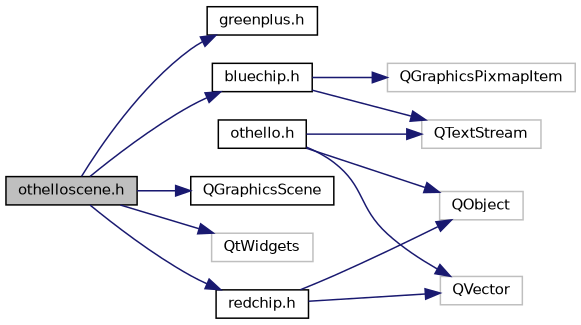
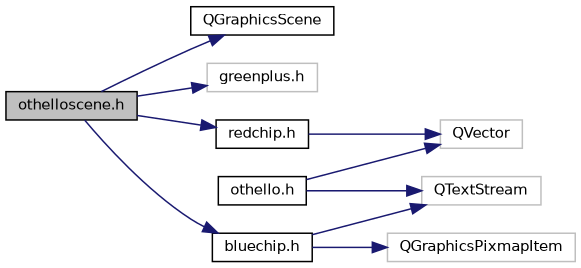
(262, 21) -> (262, 77)
(481, 206) -> none
(262, 247) -> none
